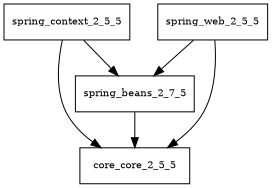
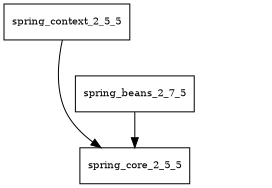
(213, 22) -> none
(97, 54) -> none
(135, 166) -> (135, 166)
